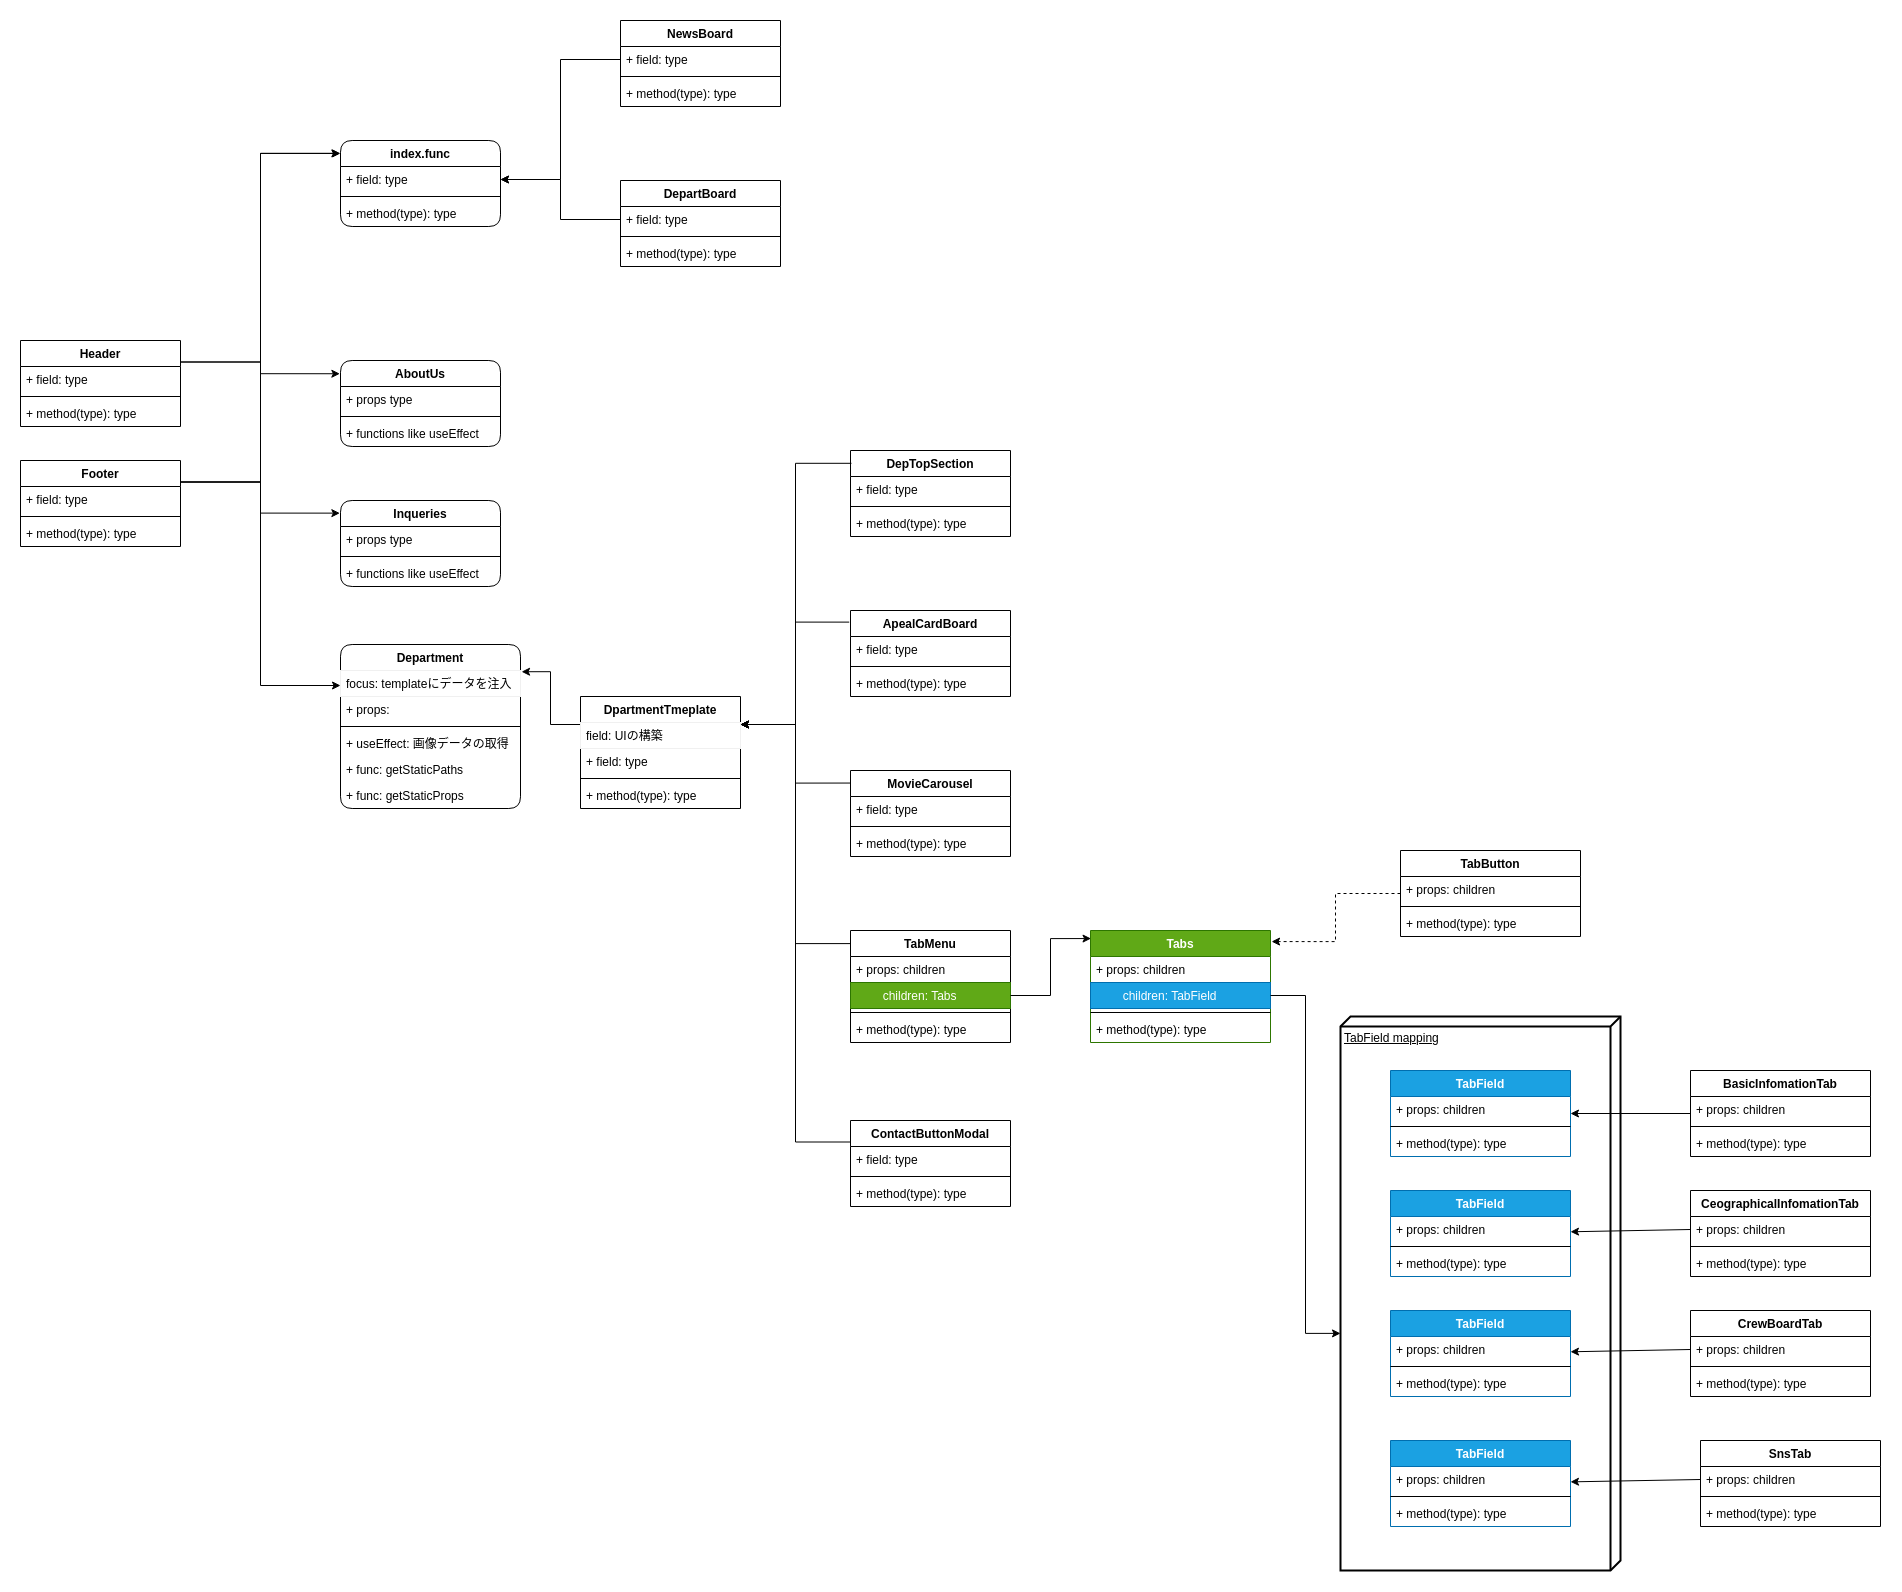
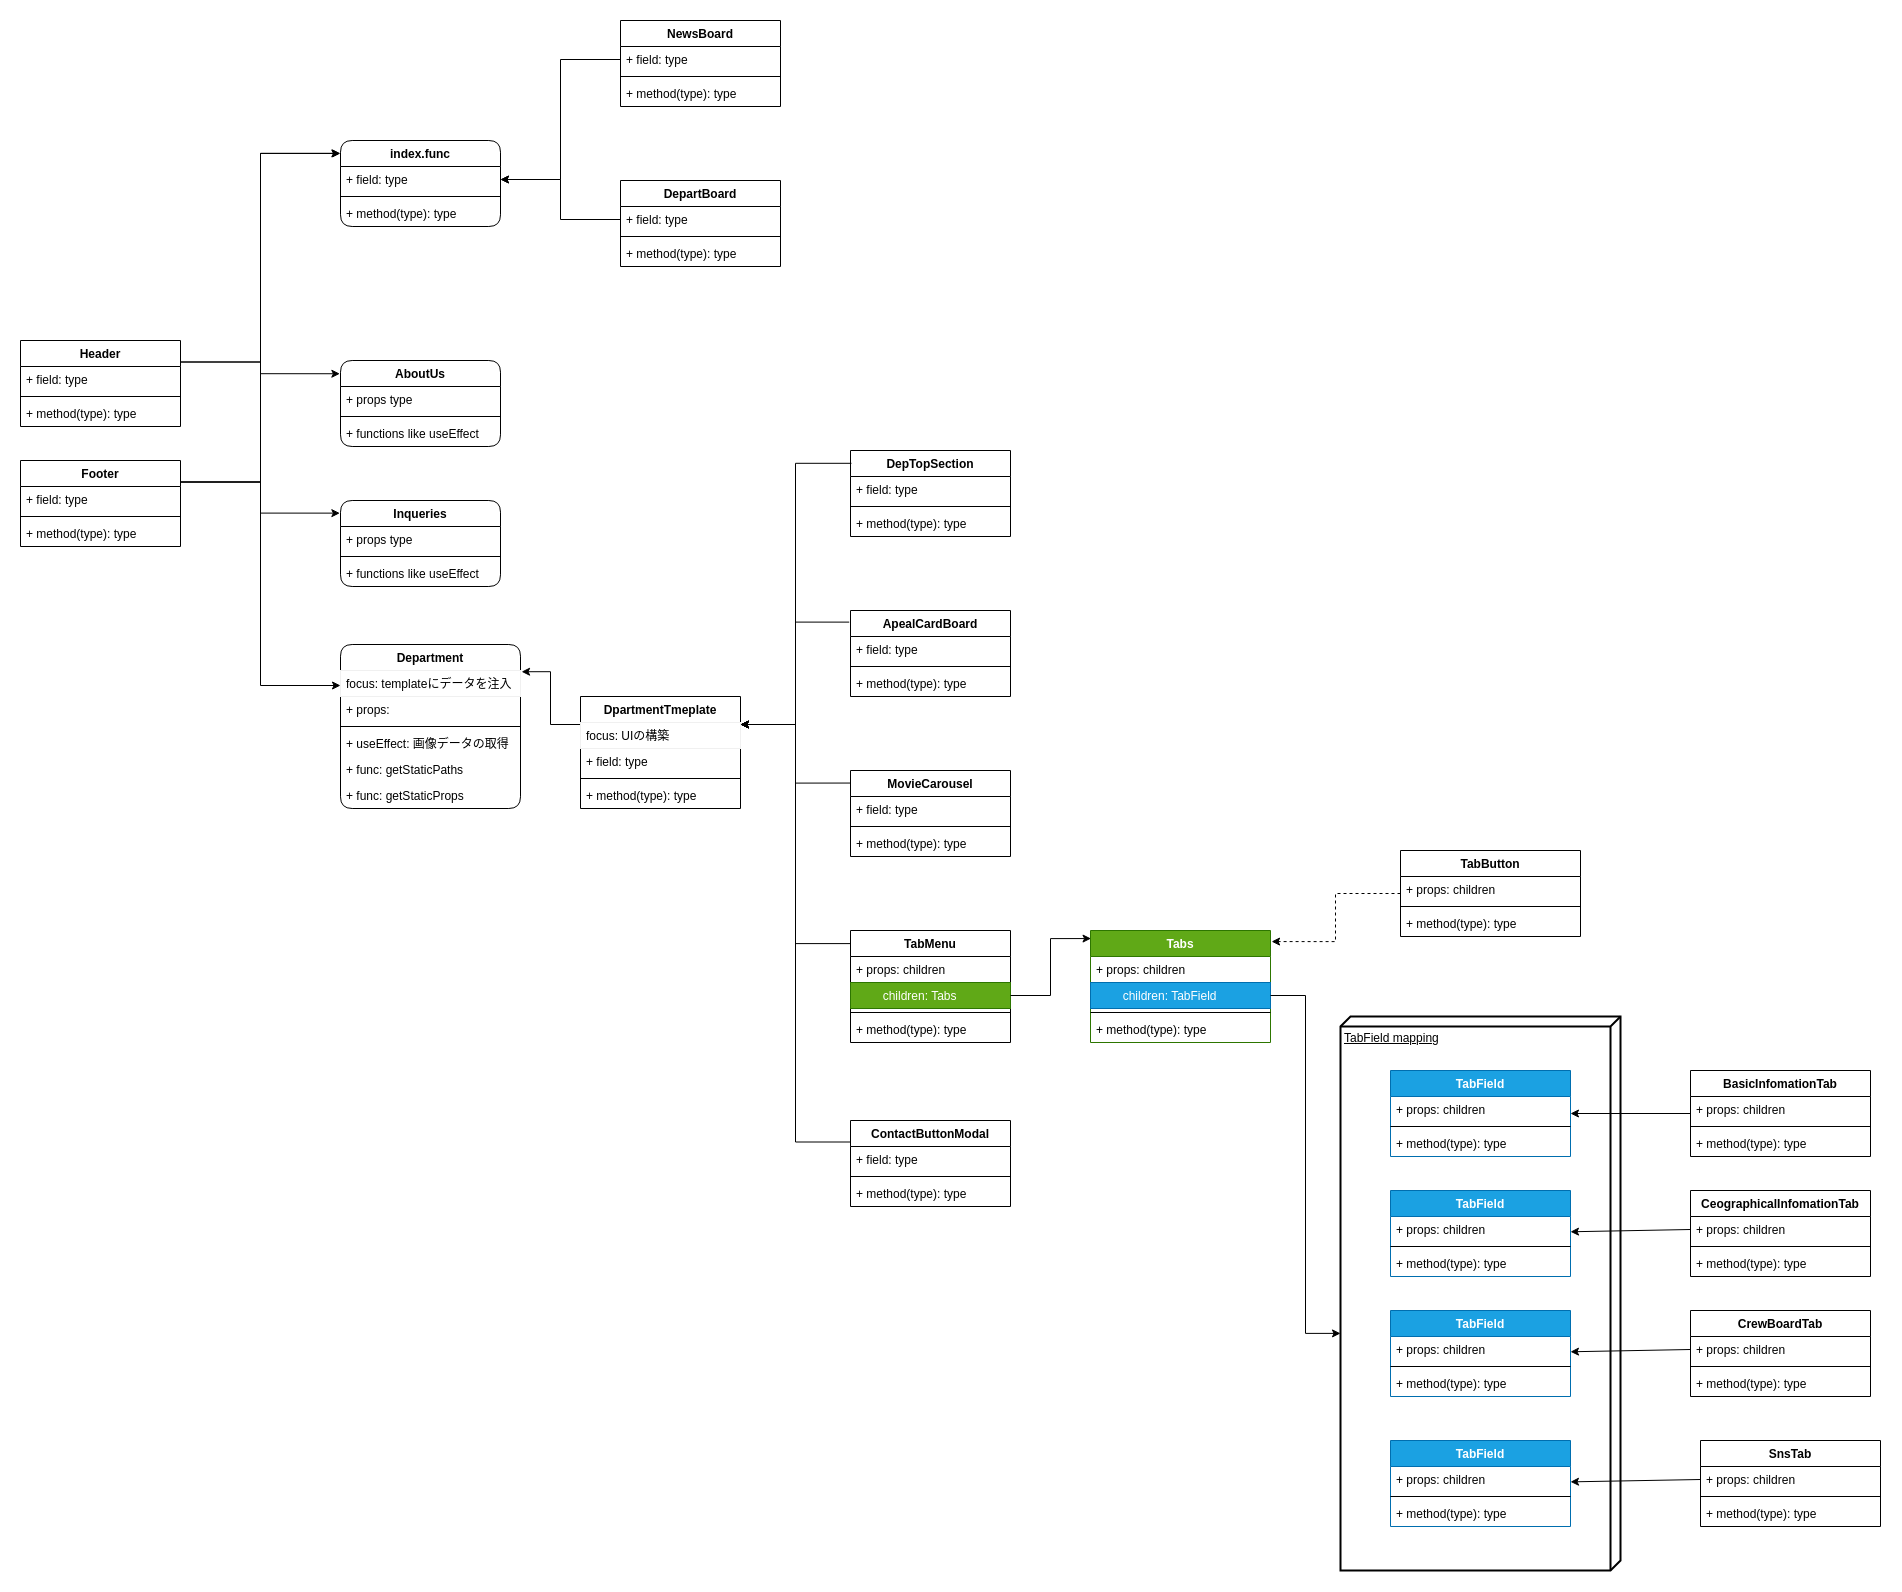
(628, 736) -> (631, 736)
